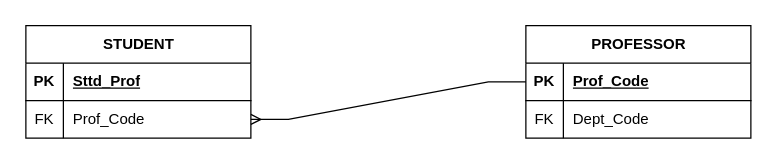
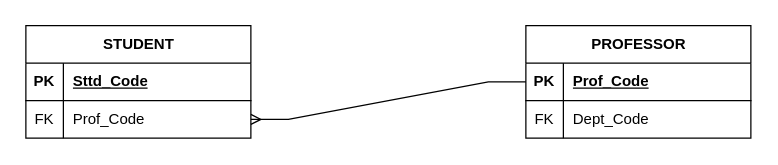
(111, 82) -> (111, 82)
